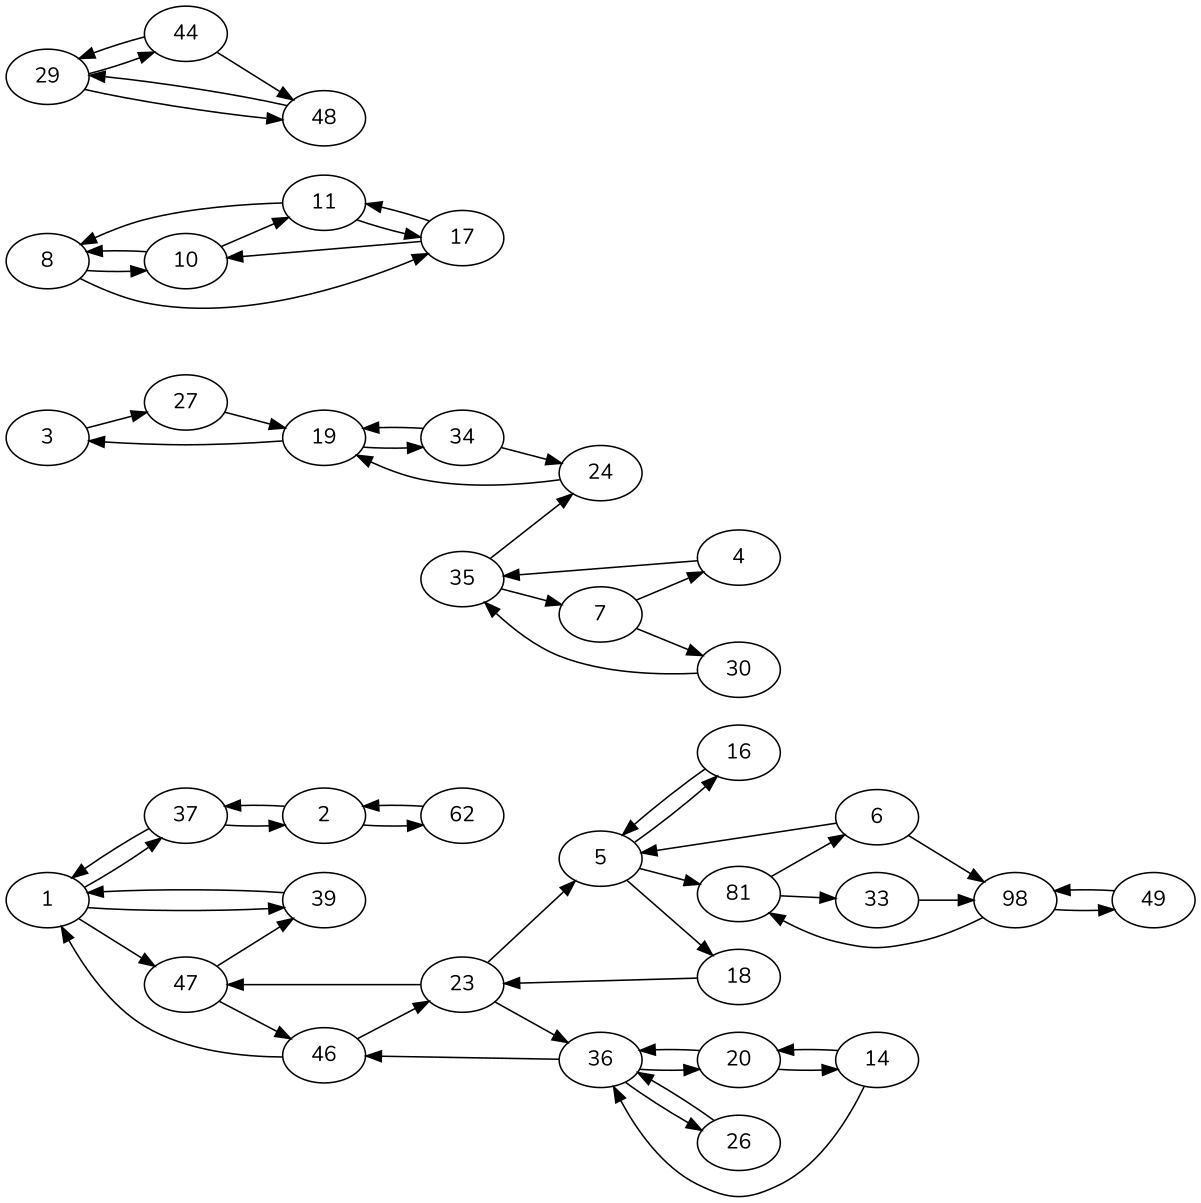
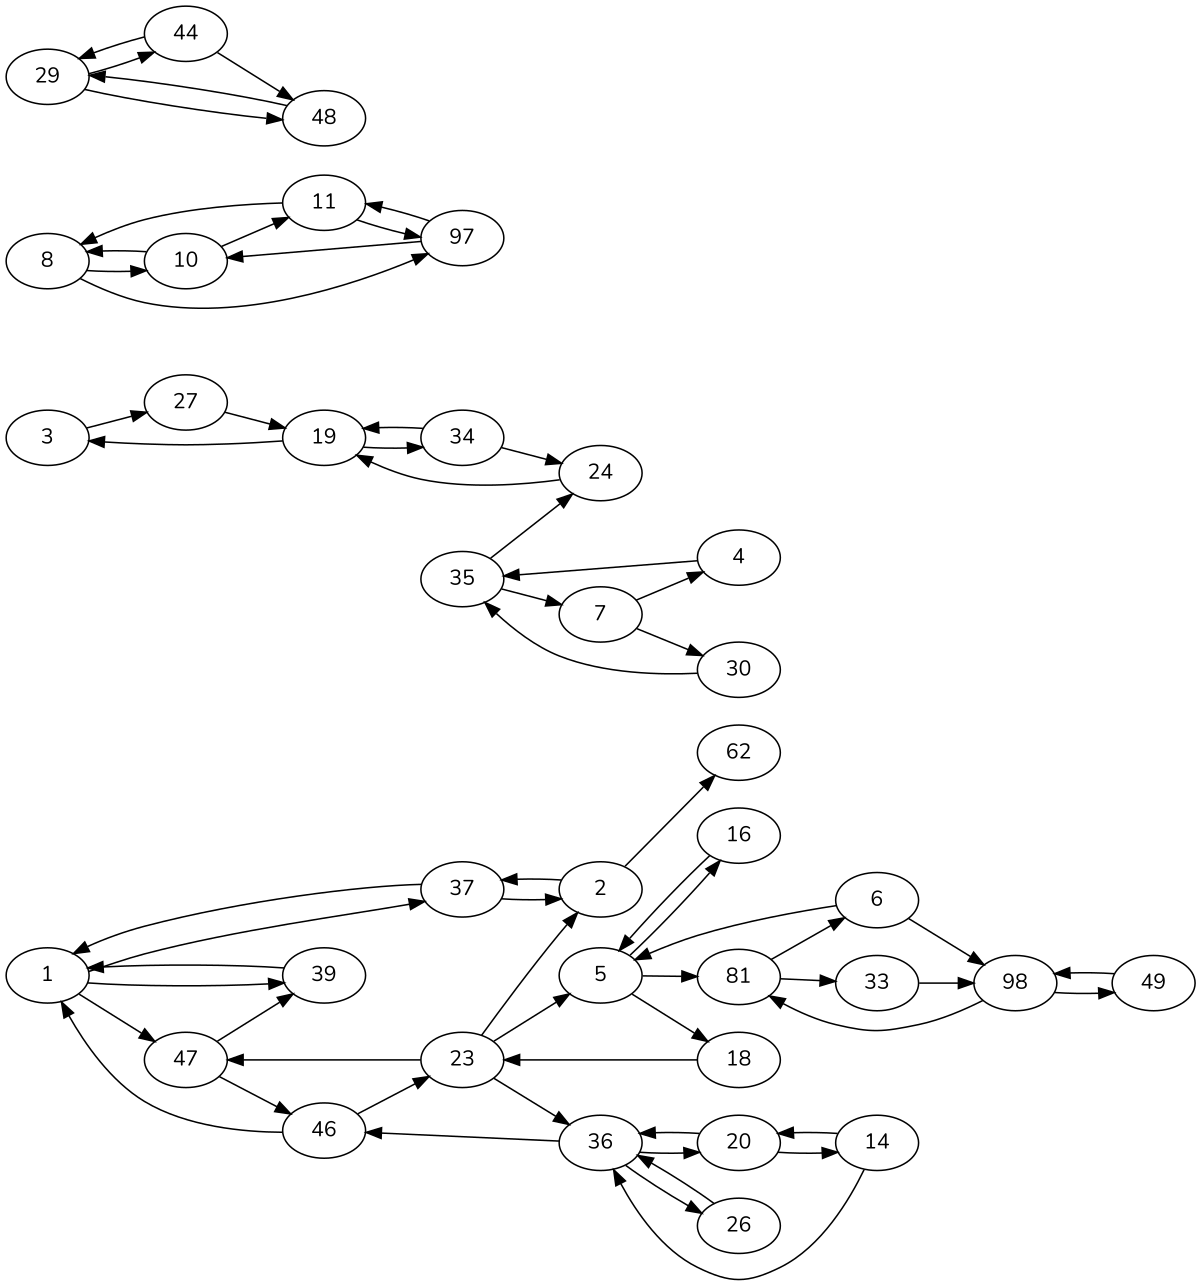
(462, 238) -> (462, 238)
(401, 805) -> (523, 979)
